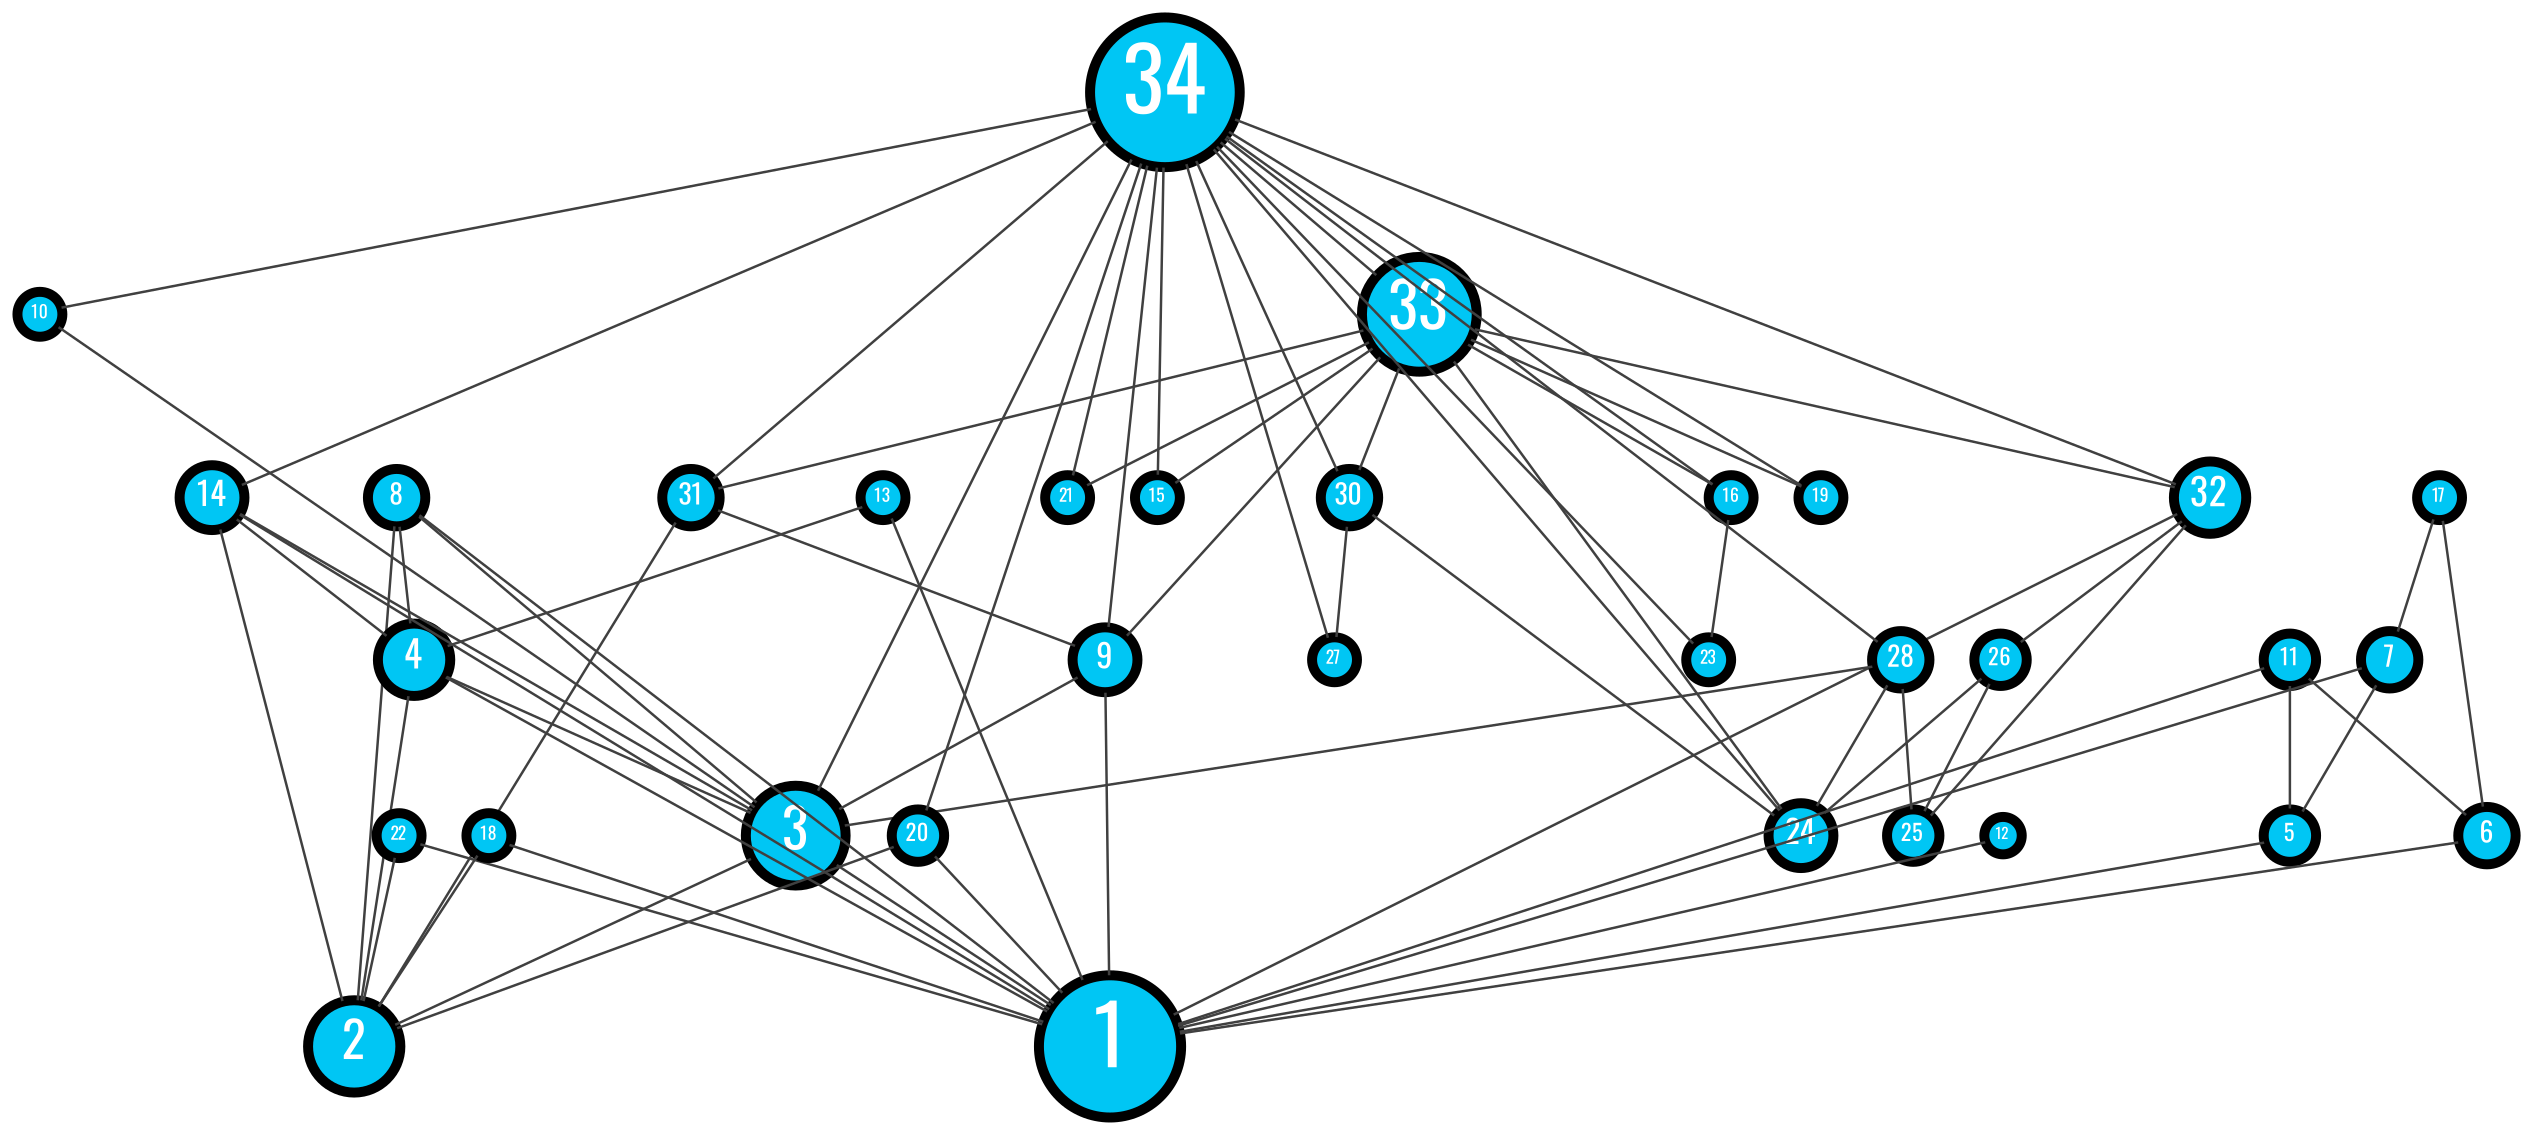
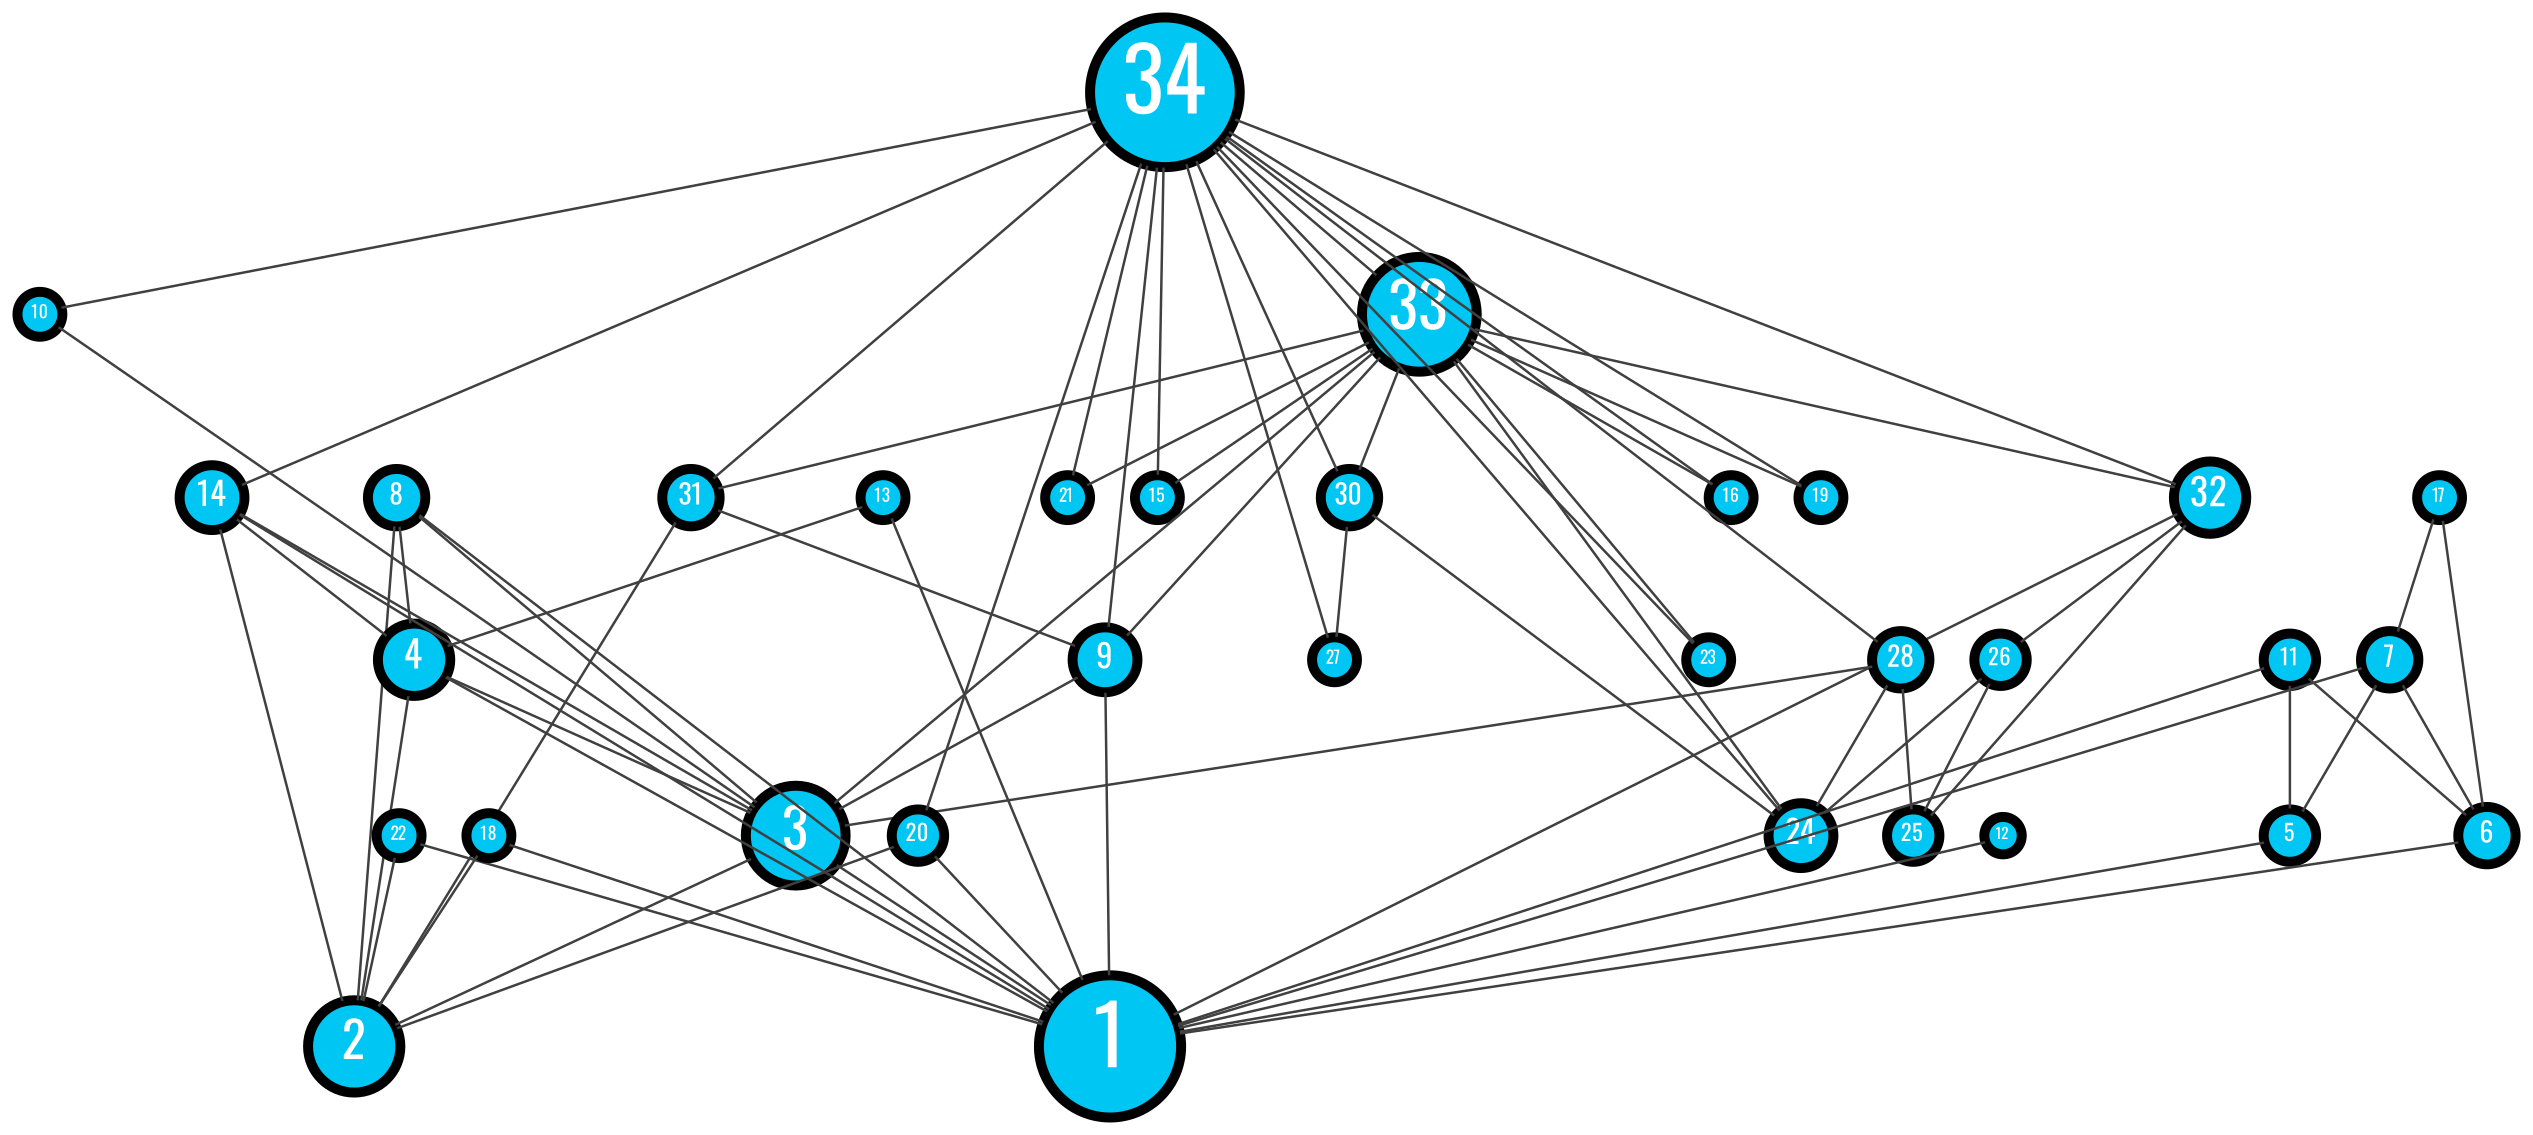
(975, 475) -> (1091, 589)
(1720, 579) -> (1575, 501)
none -> (2438, 747)
